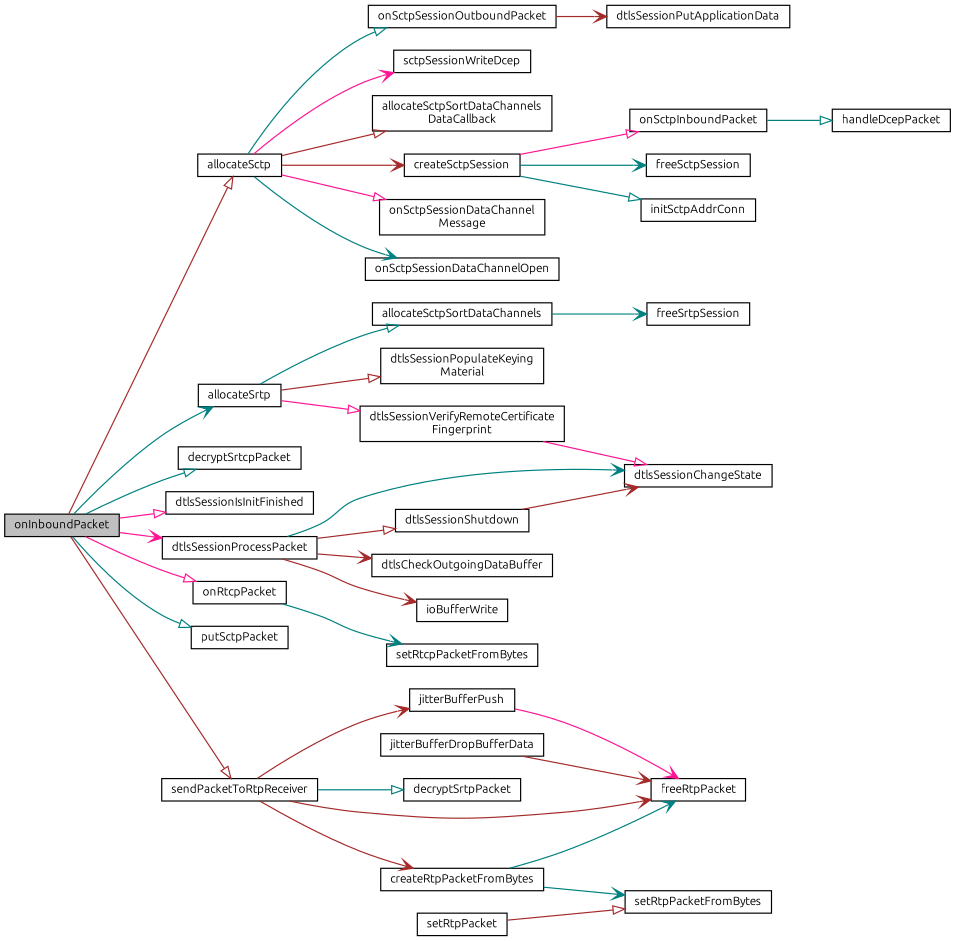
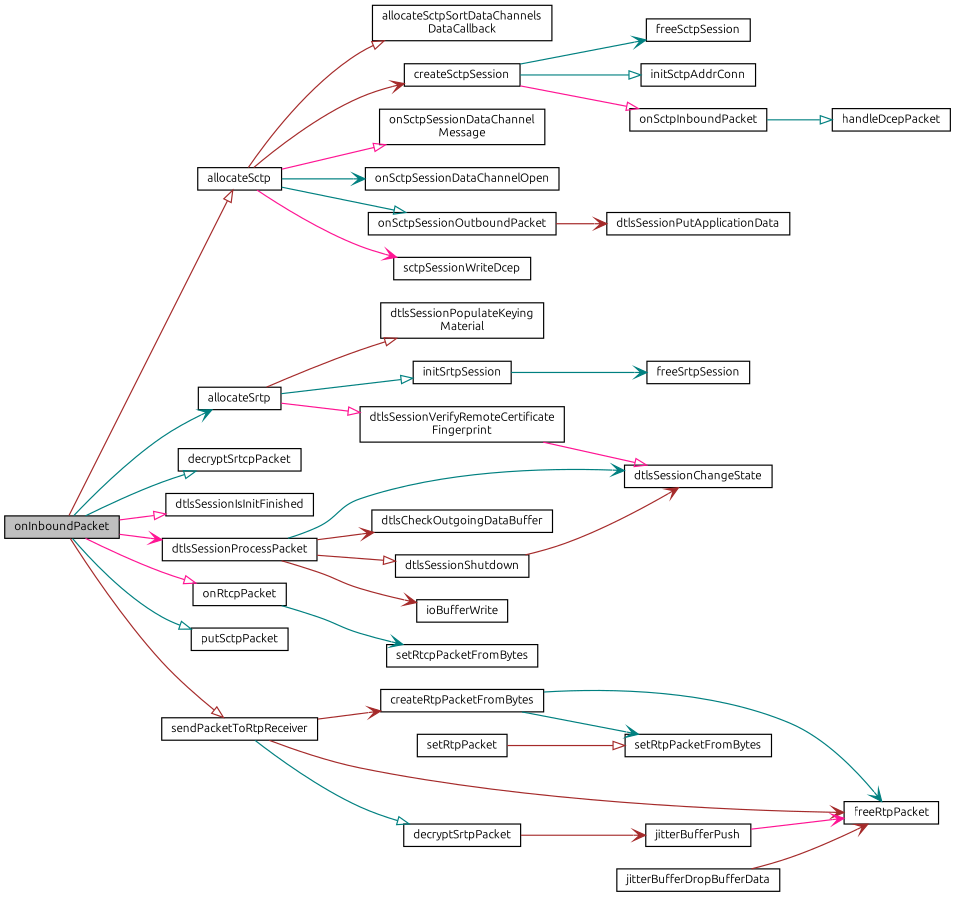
(462, 314) -> (462, 372)
(324, 739) -> (577, 835)
